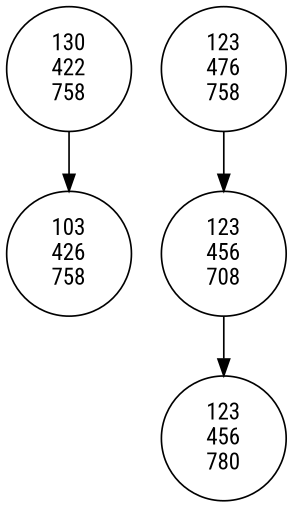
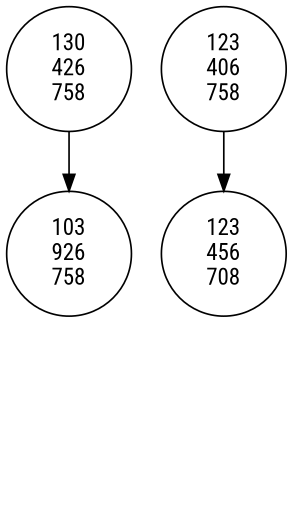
(69, 69) -> (69, 69)
(224, 69) -> (224, 69)
(69, 254) -> (69, 254)
(224, 438) -> none
